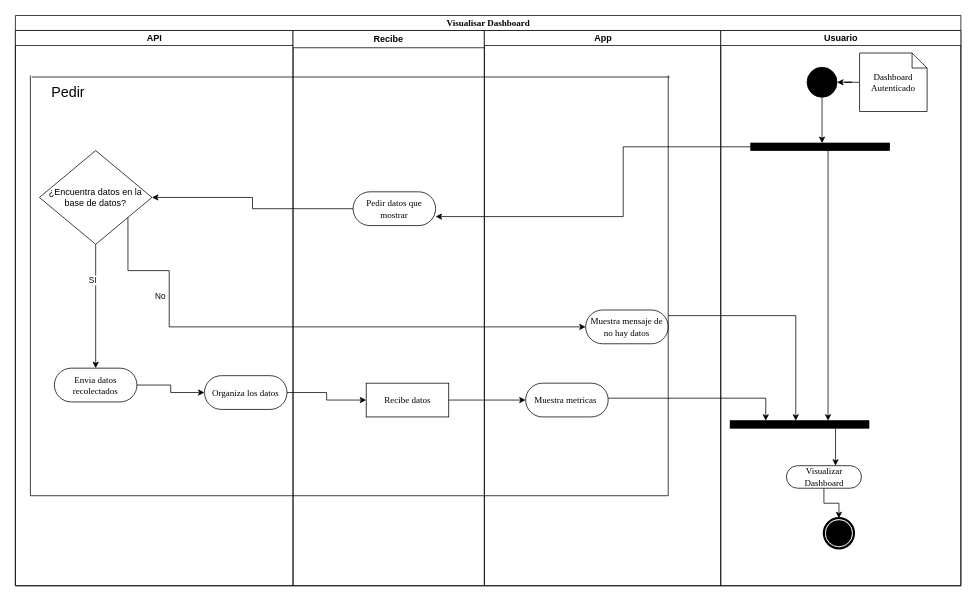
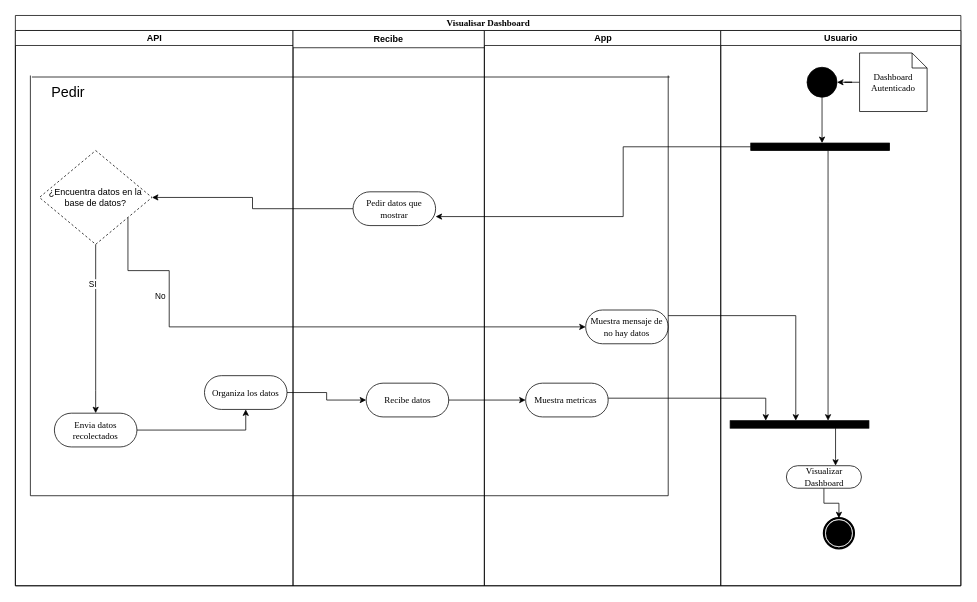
(96, 197) -> (96, 197)
(96, 385) -> (96, 430)
(407, 400) -> (407, 400)
